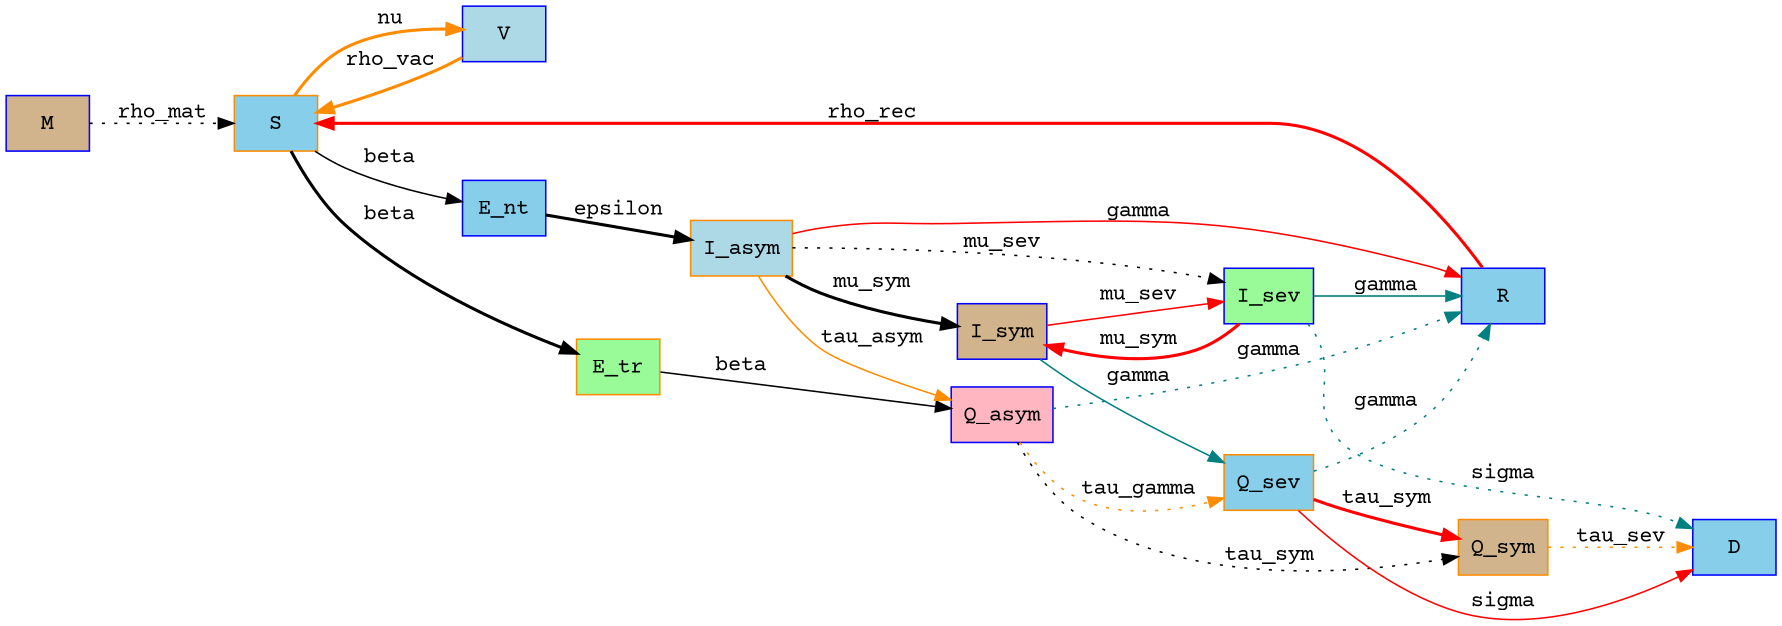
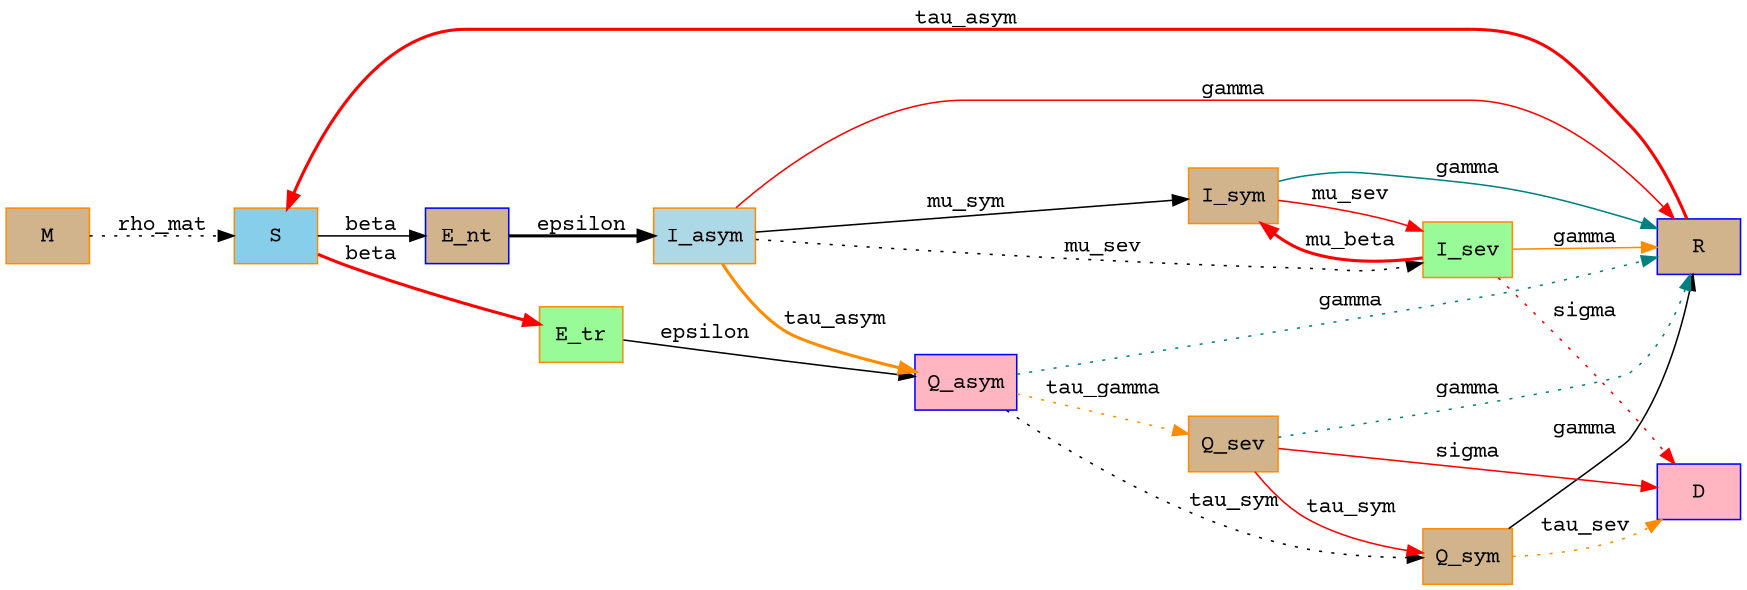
(504, 34) -> none
(872, 112) -> (966, 18)
(48, 123) -> (48, 236)
(504, 208) -> (467, 236)
(409, 272) -> (420, 290)
(1269, 296) -> (1468, 250)
(1380, 296) -> (1577, 248)
(1503, 296) -> (1699, 247)
(861, 306) -> (964, 216)
(1002, 331) -> (1233, 196)
(1139, 338) -> (1350, 240)
(833, 356) -> (798, 337)
(742, 365) -> (705, 332)
(1123, 411) -> (1462, 182)
none -> (1633, 434)
(1444, 482) -> (1583, 363)
(1269, 483) -> (1233, 444)
(1378, 519) -> (1323, 527)
(1734, 547) -> (1699, 492)
